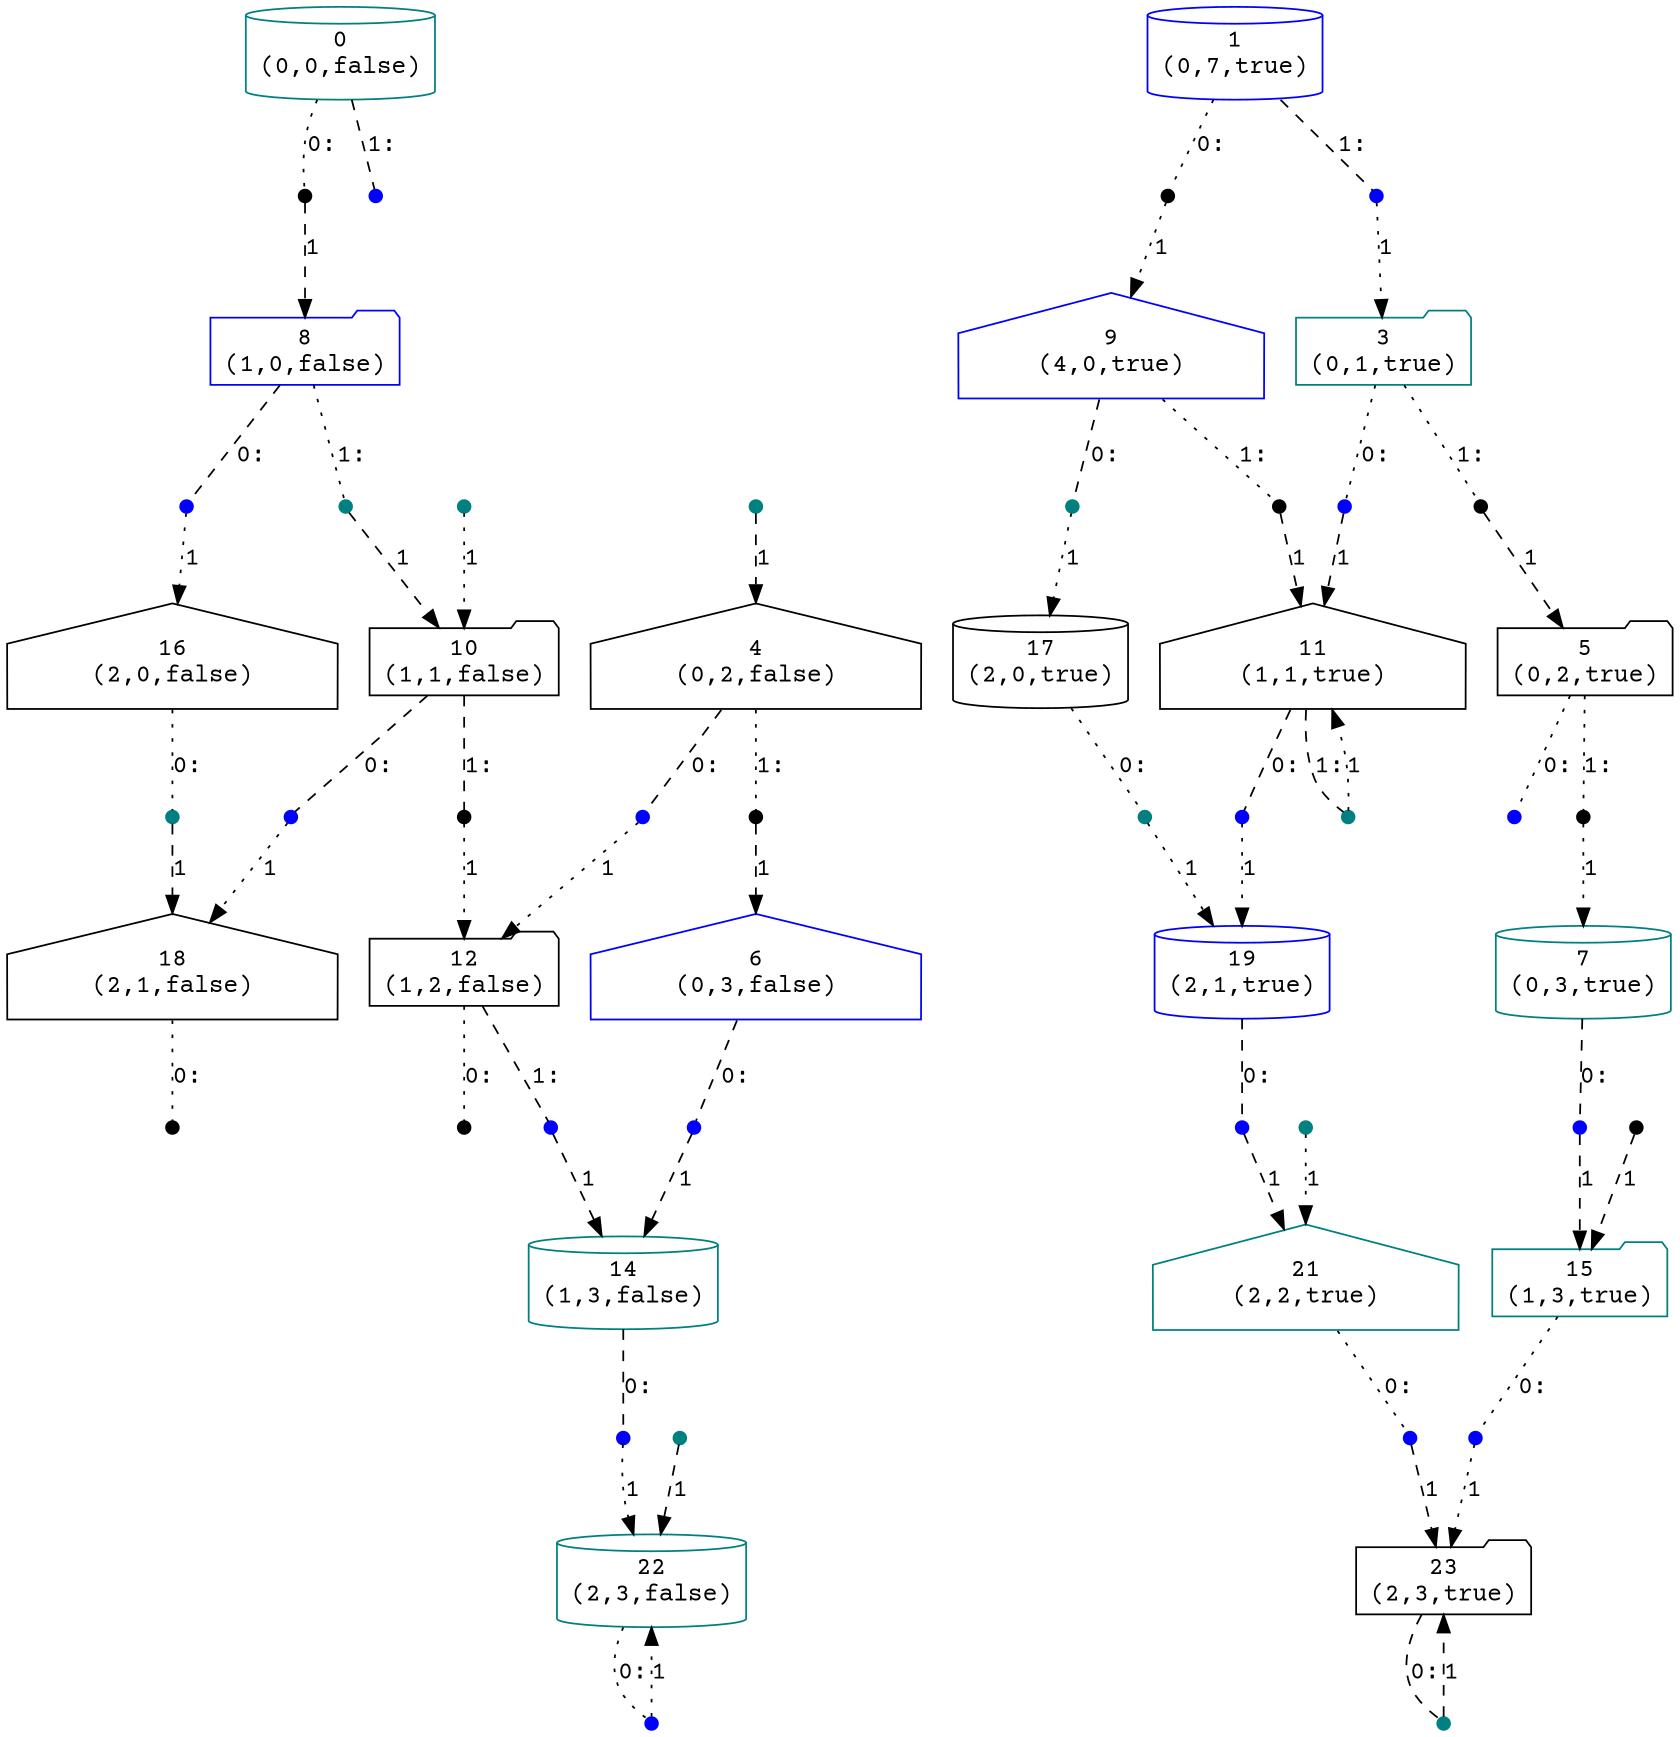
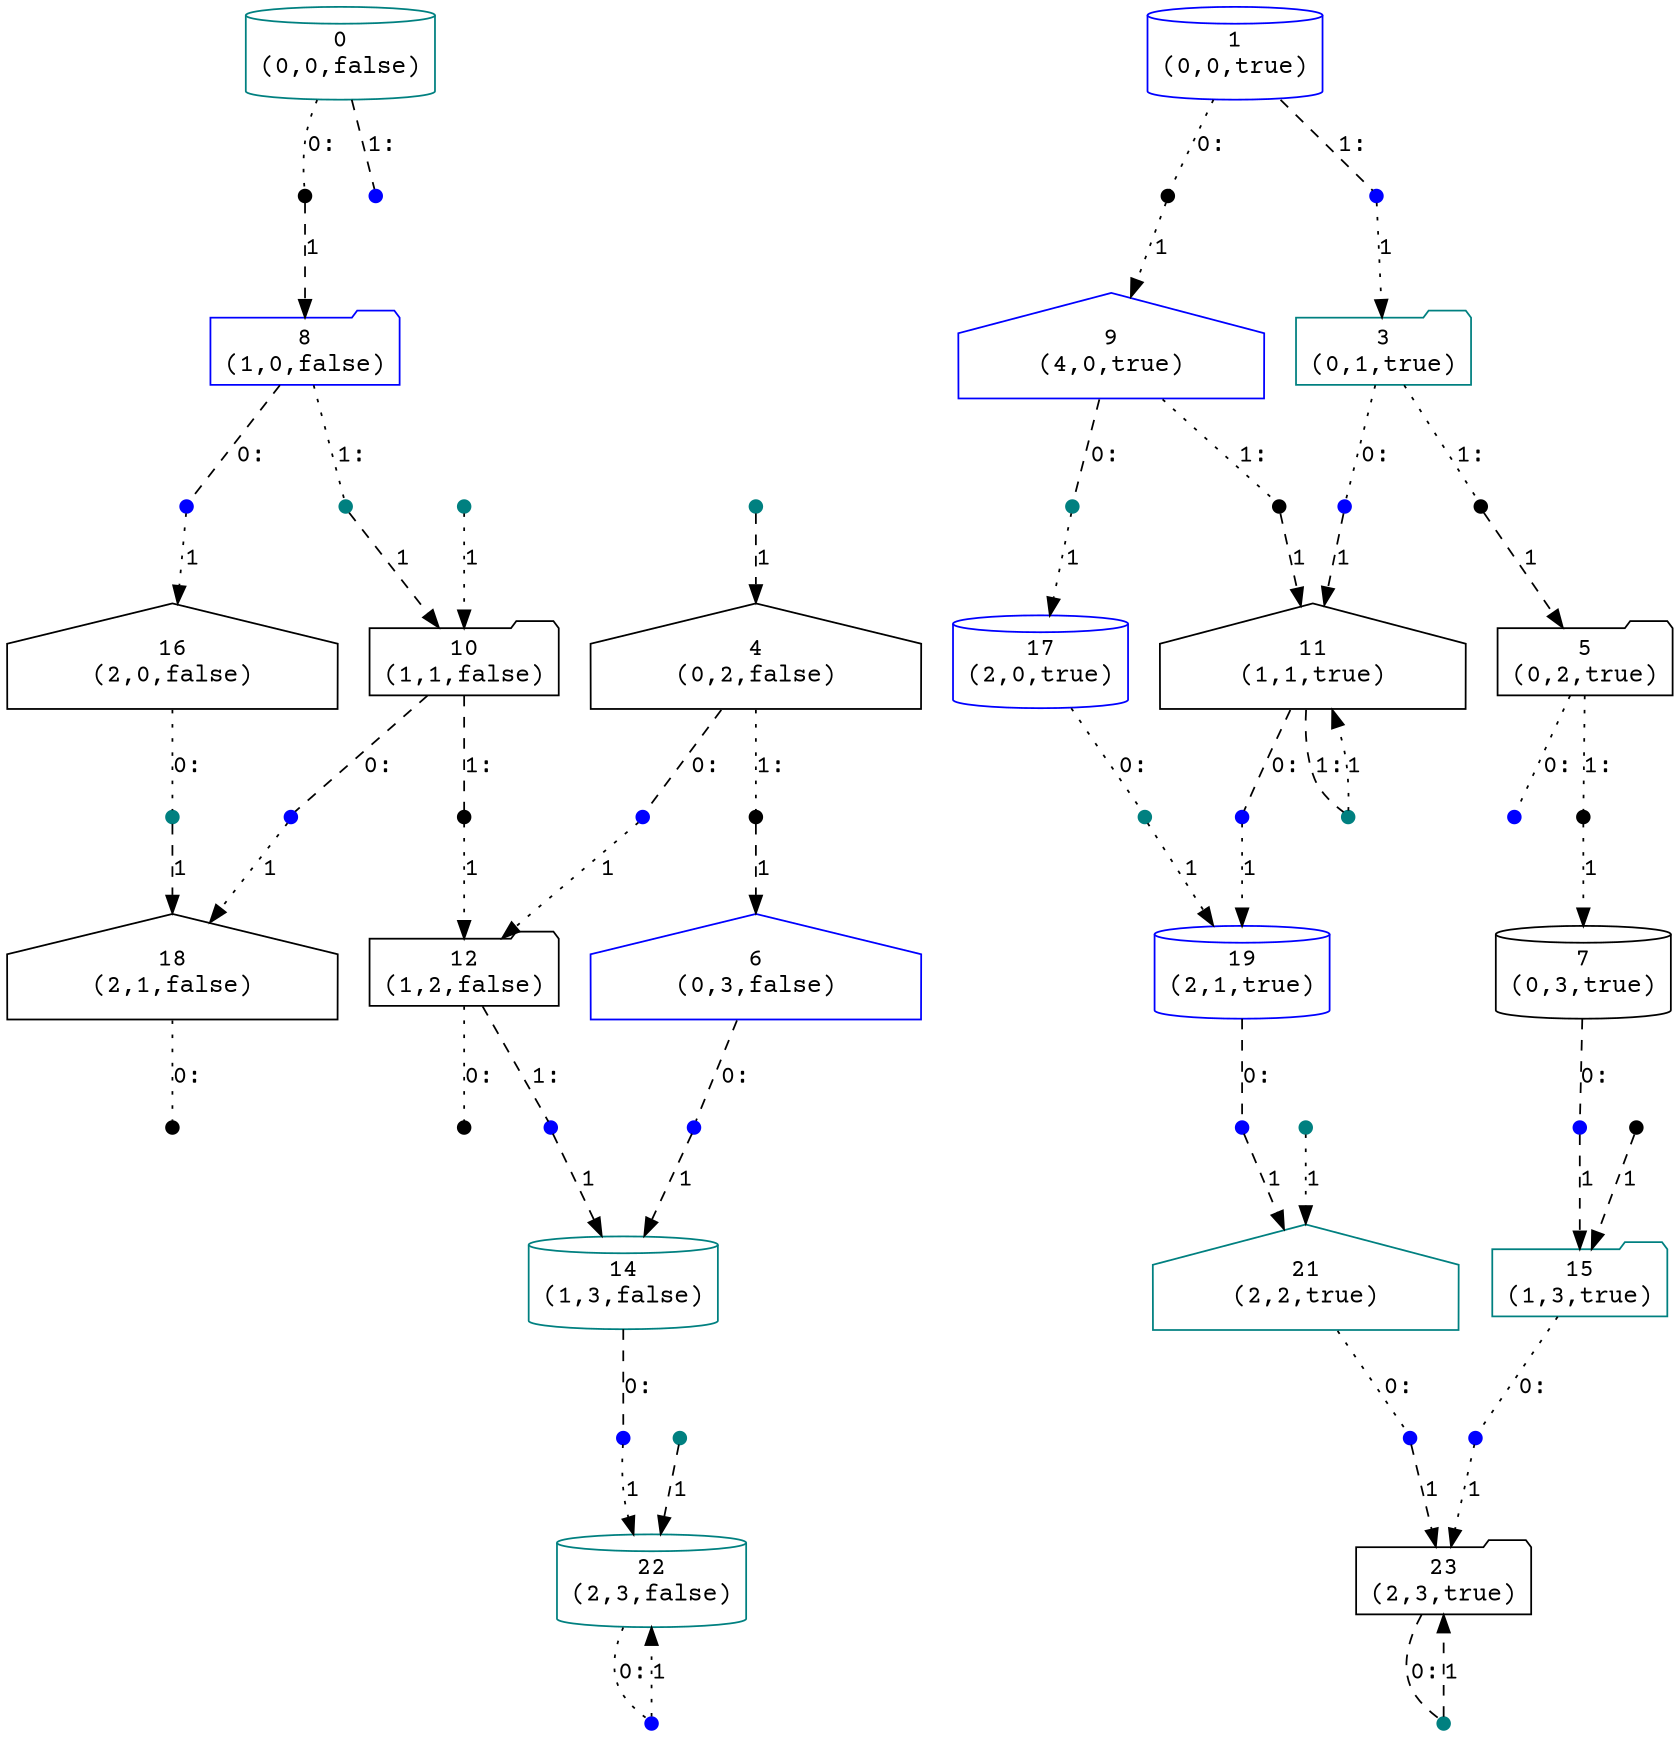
(1235, 53) -> (1235, 53)
(1041, 662) -> (1041, 662)
(1583, 972) -> (1583, 972)
